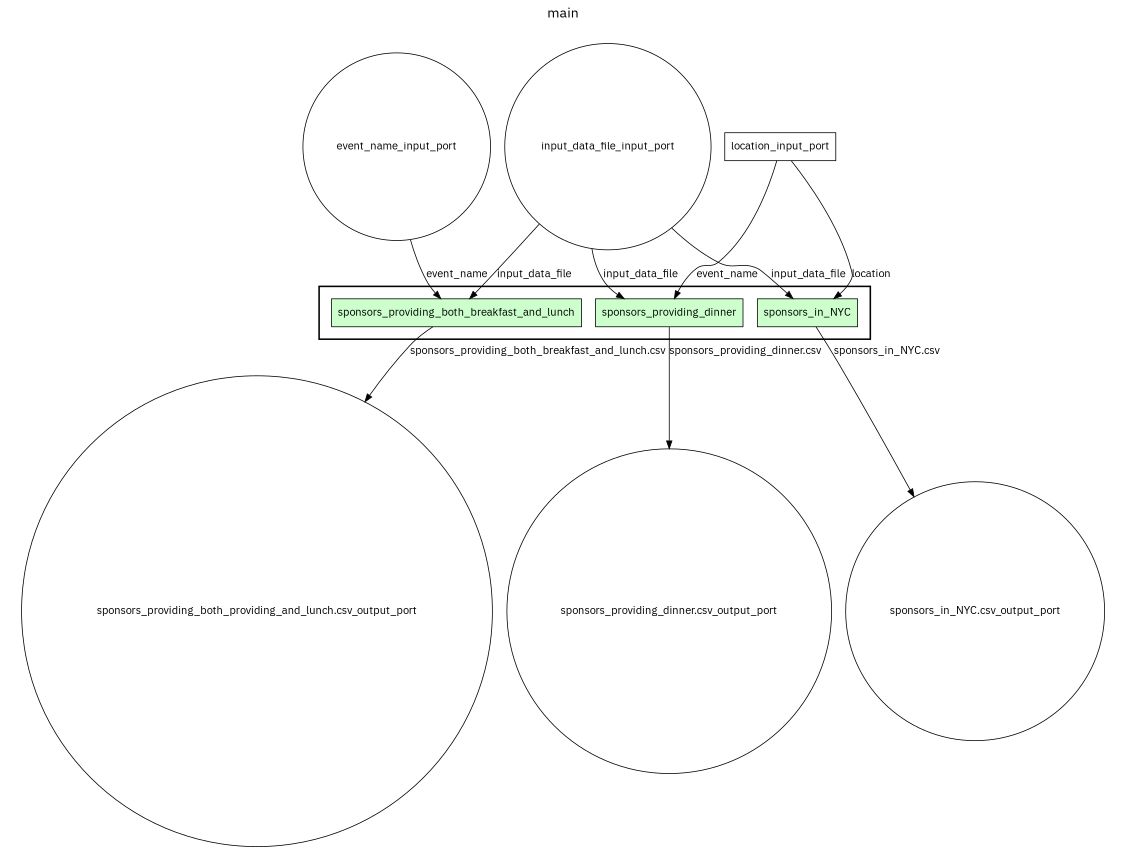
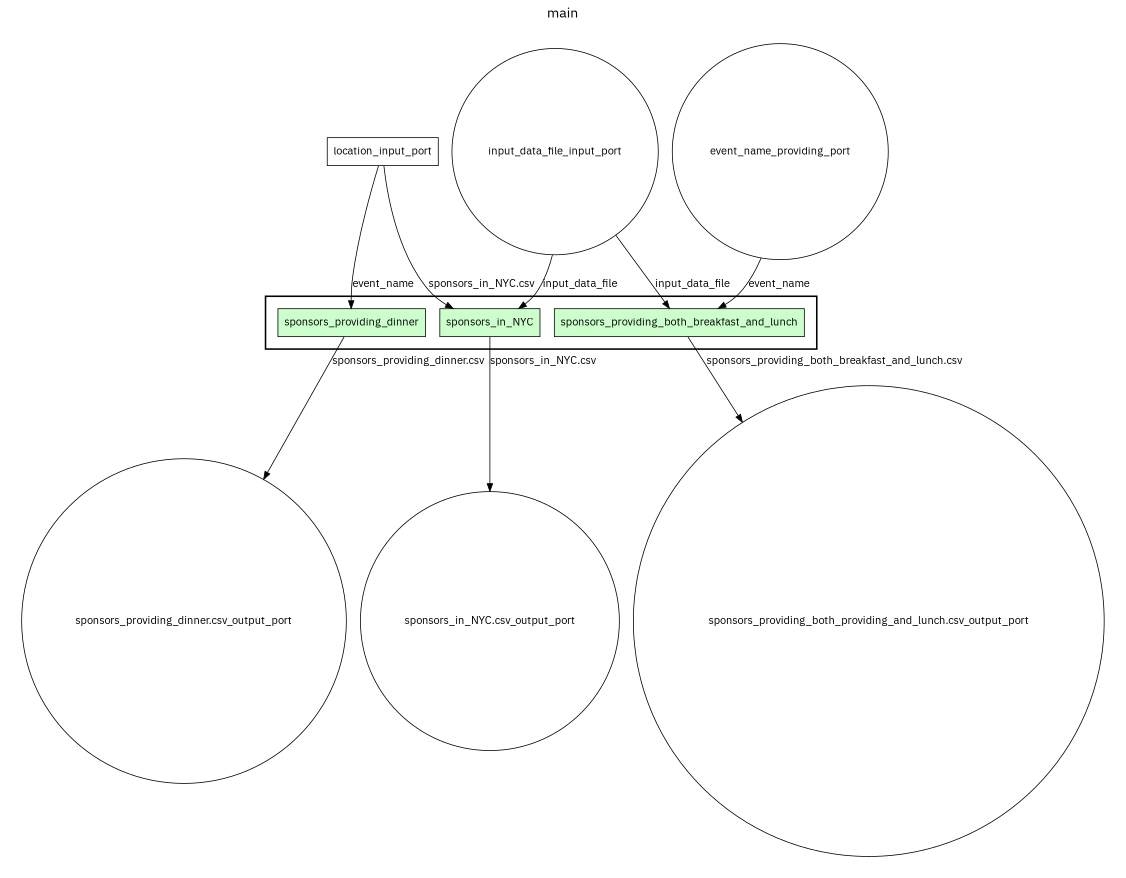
(397, 147) -> (780, 152)
(600, 274) -> none
(871, 274) -> (482, 284)
